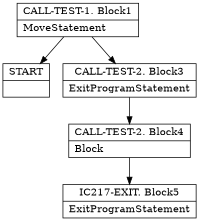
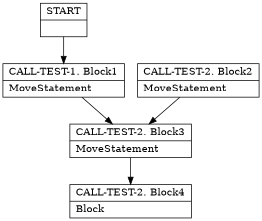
(55, 47) -> (64, 47)
none -> (198, 80)
(130, 88) -> (118, 149)
(130, 201) -> none
